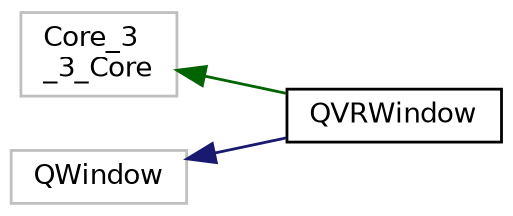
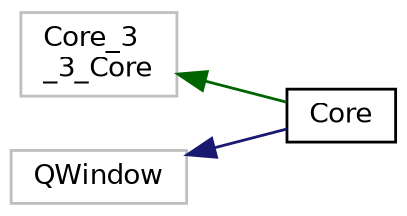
(394, 116) -> (341, 116)
